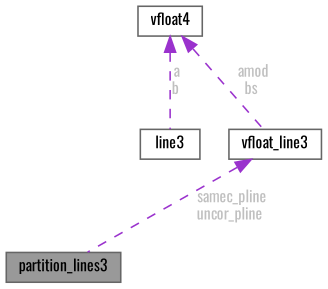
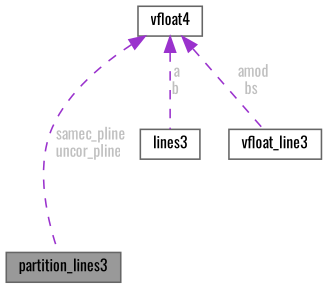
(170, 144) -> (170, 144)
(162, 210) -> (51, 133)
